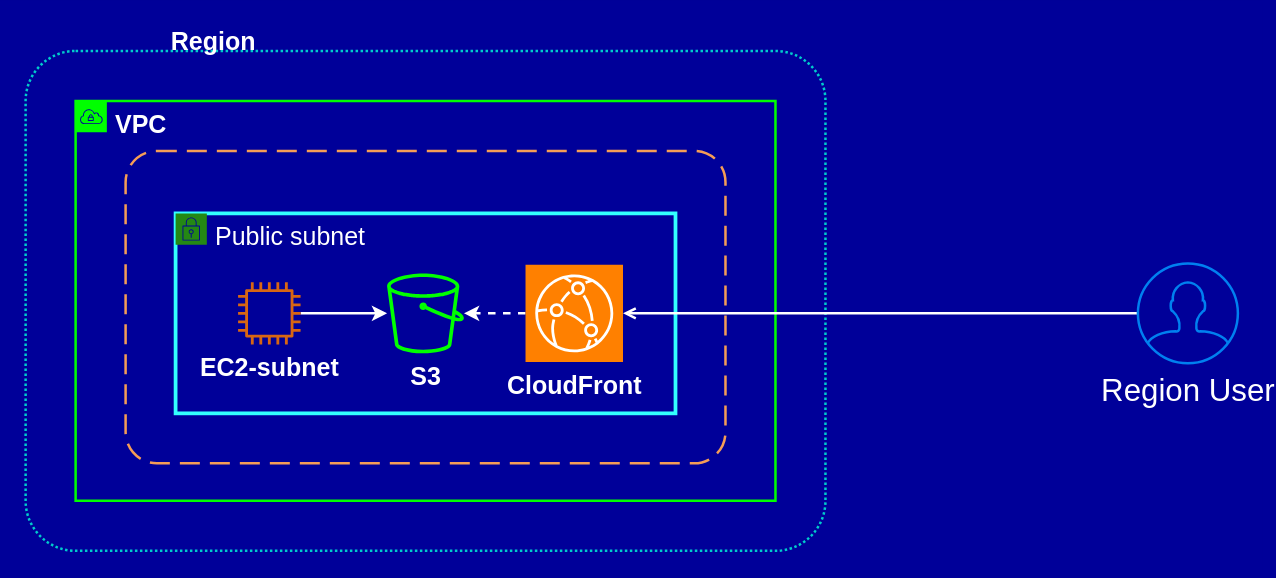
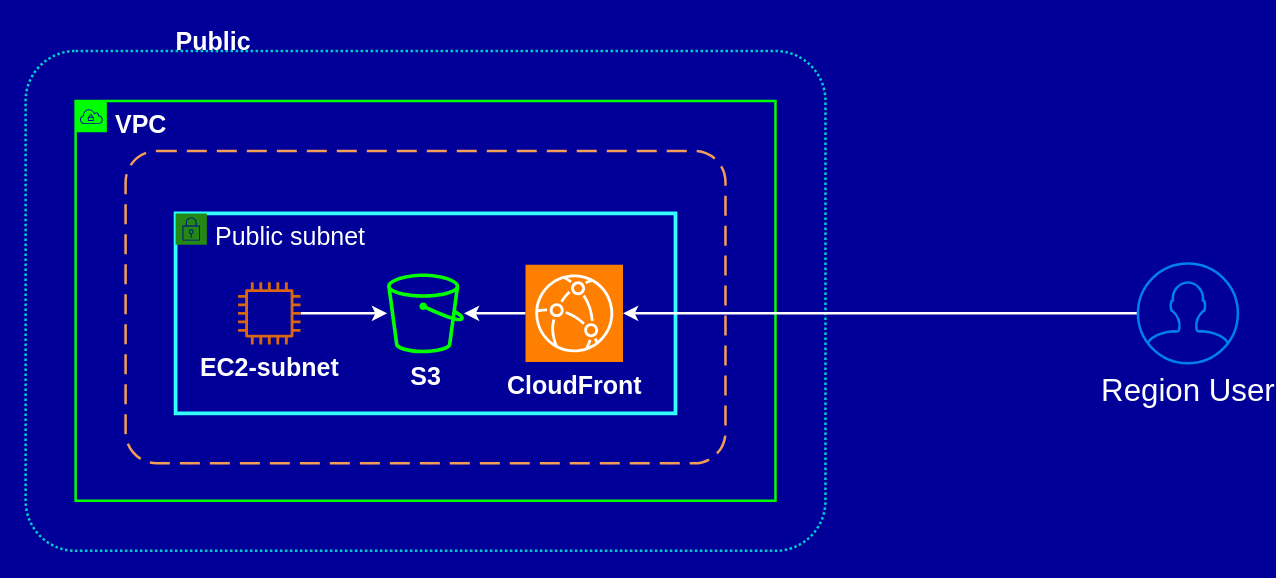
(214, 38) -> (214, 38)
(499, 313) -> (499, 313)
(634, 313) -> (635, 313)
